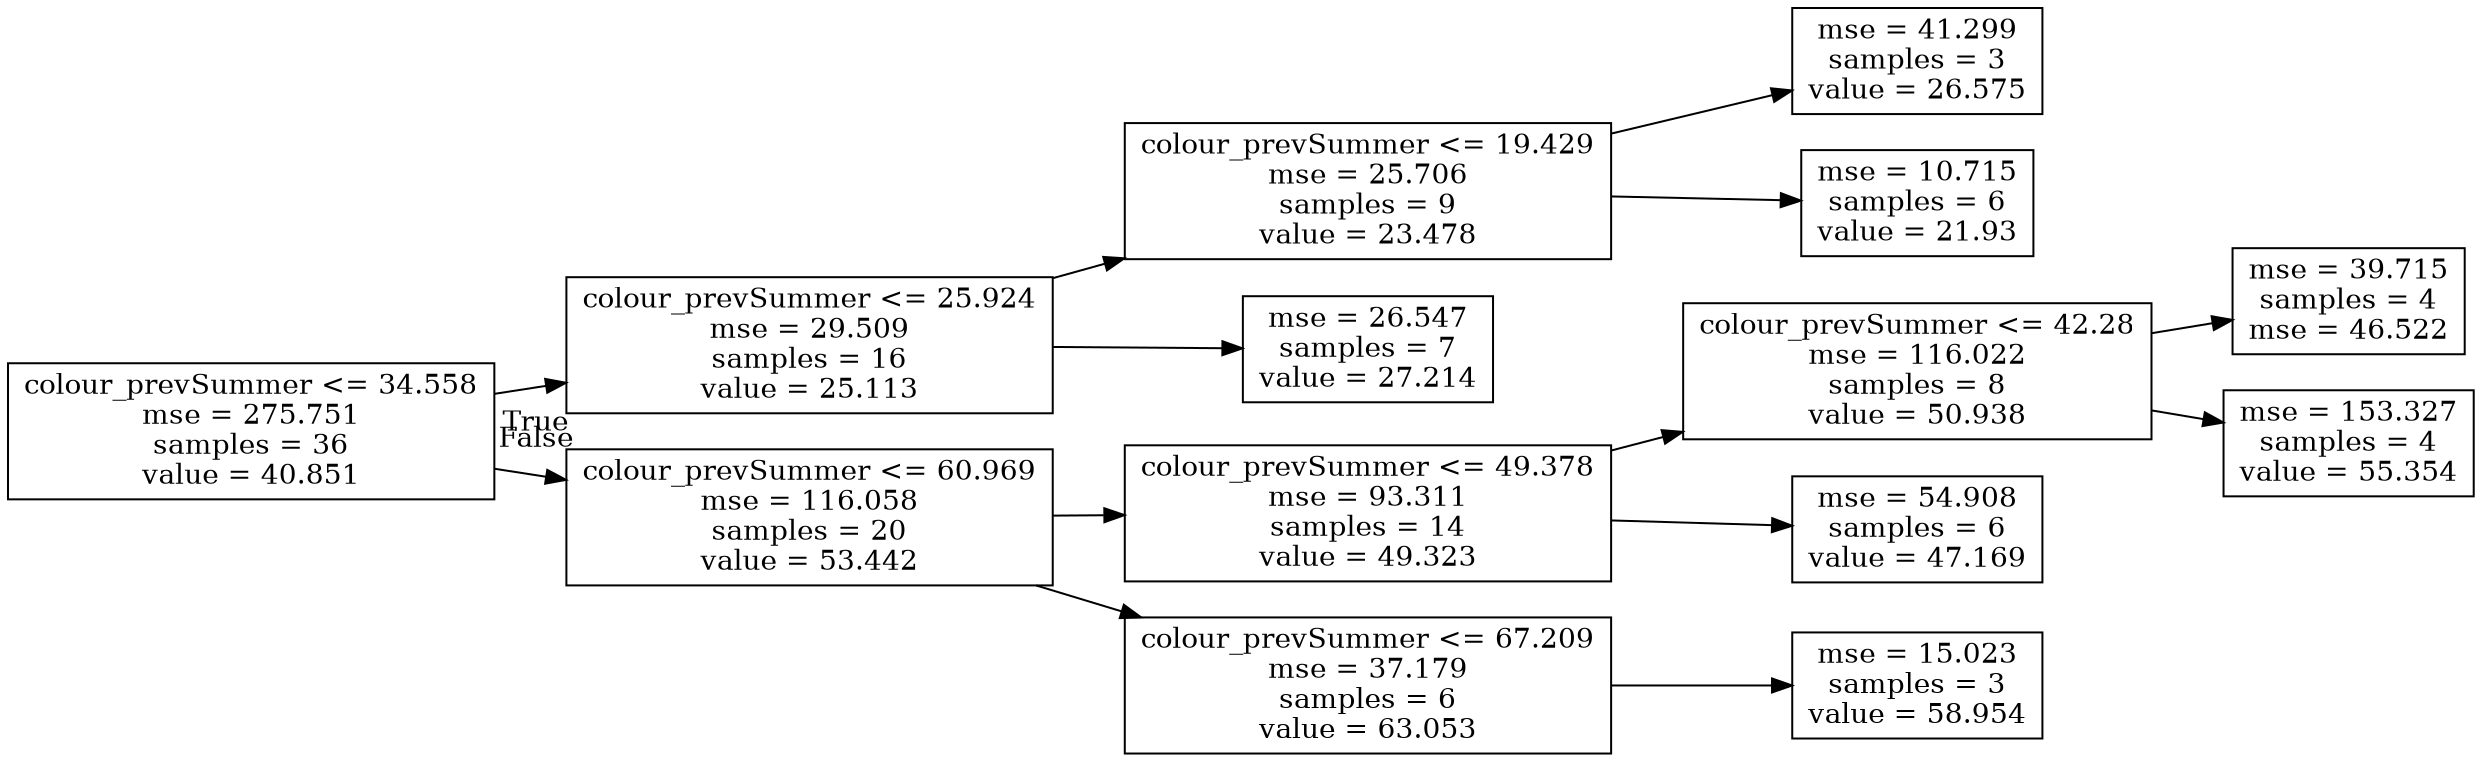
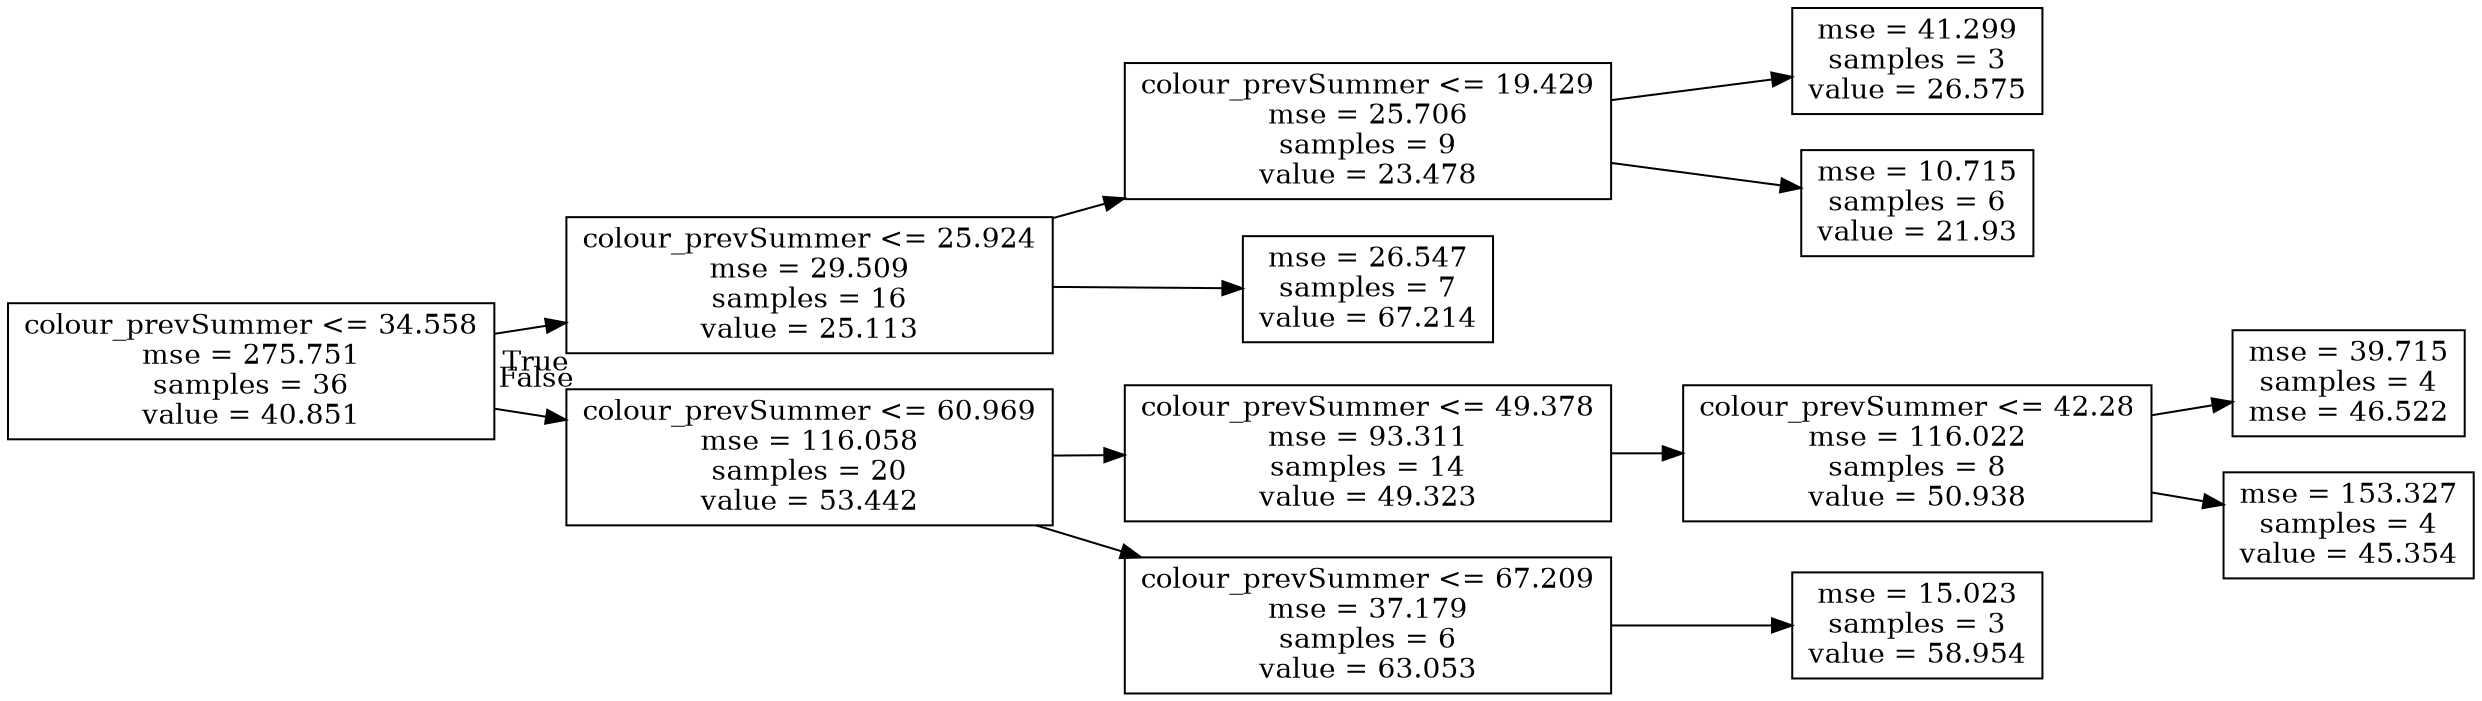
(1368, 349) -> (1368, 289)
(2349, 443) -> (2349, 525)
(1917, 529) -> none
